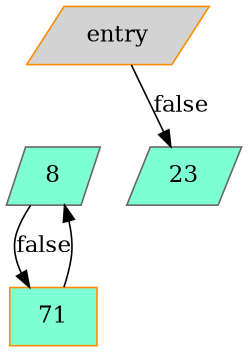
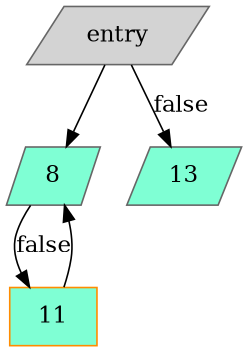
(118, 36) -> (118, 36)
none -> (89, 98)
(184, 176) -> (184, 176)
(53, 317) -> (53, 317)
